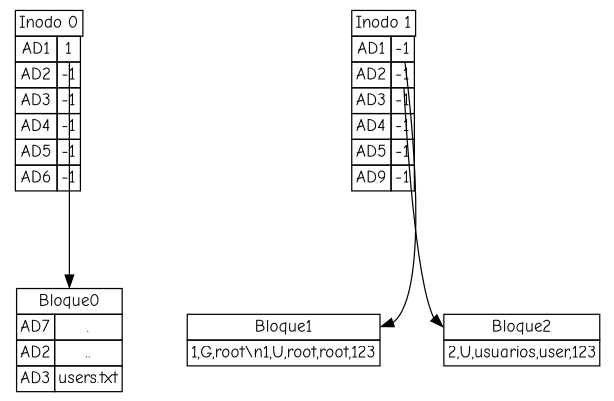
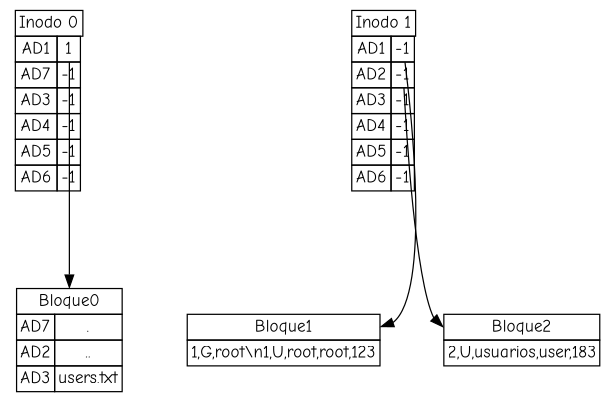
(36, 74) -> (36, 74)
(371, 177) -> (371, 177)
(522, 352) -> (522, 352)
